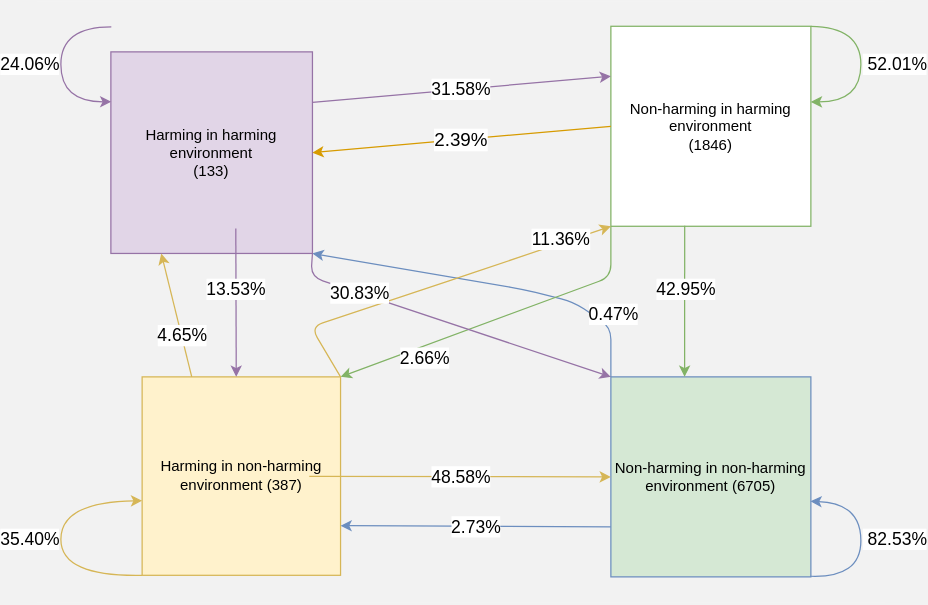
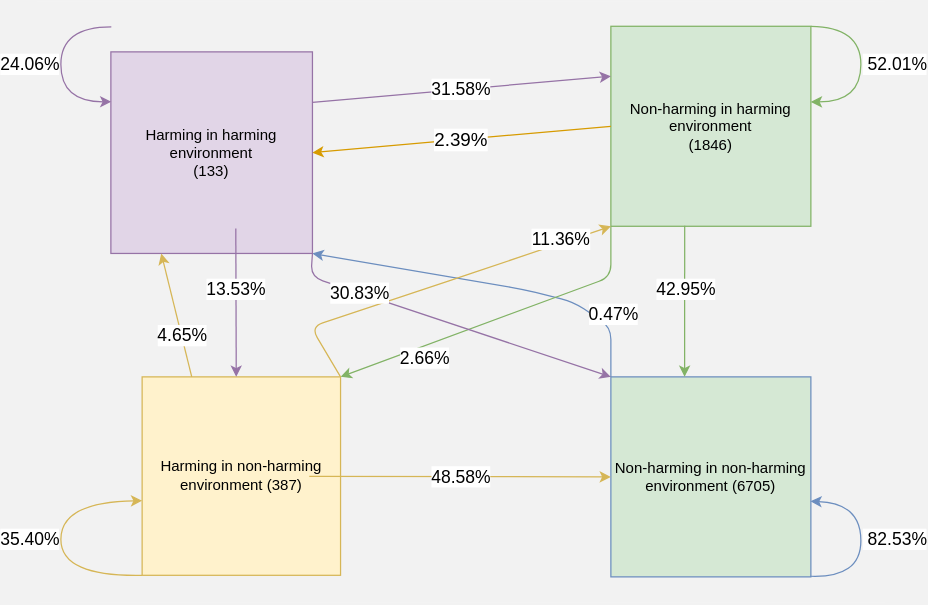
(711, 126) -> (711, 126)
(525, 526) -> none
